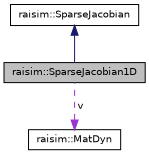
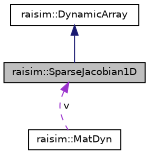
(75, 15) -> (75, 15)
(75, 101) -> (60, 111)
